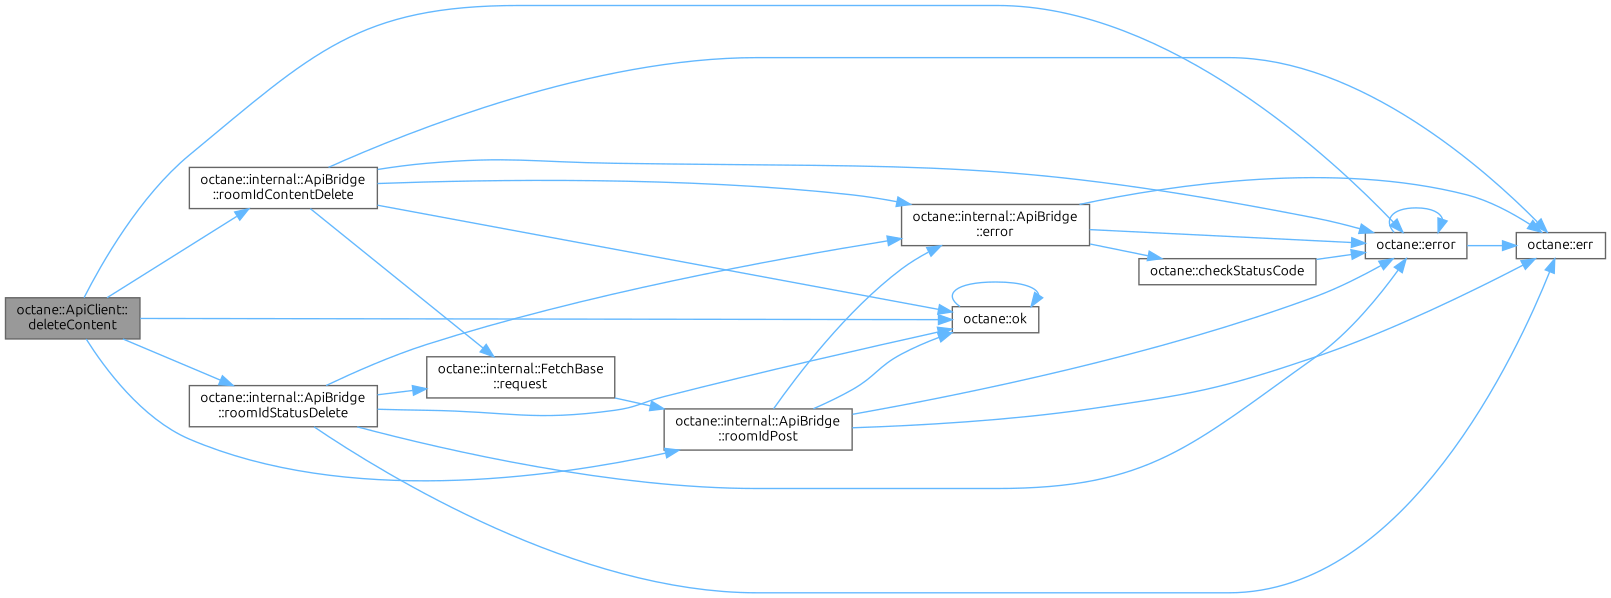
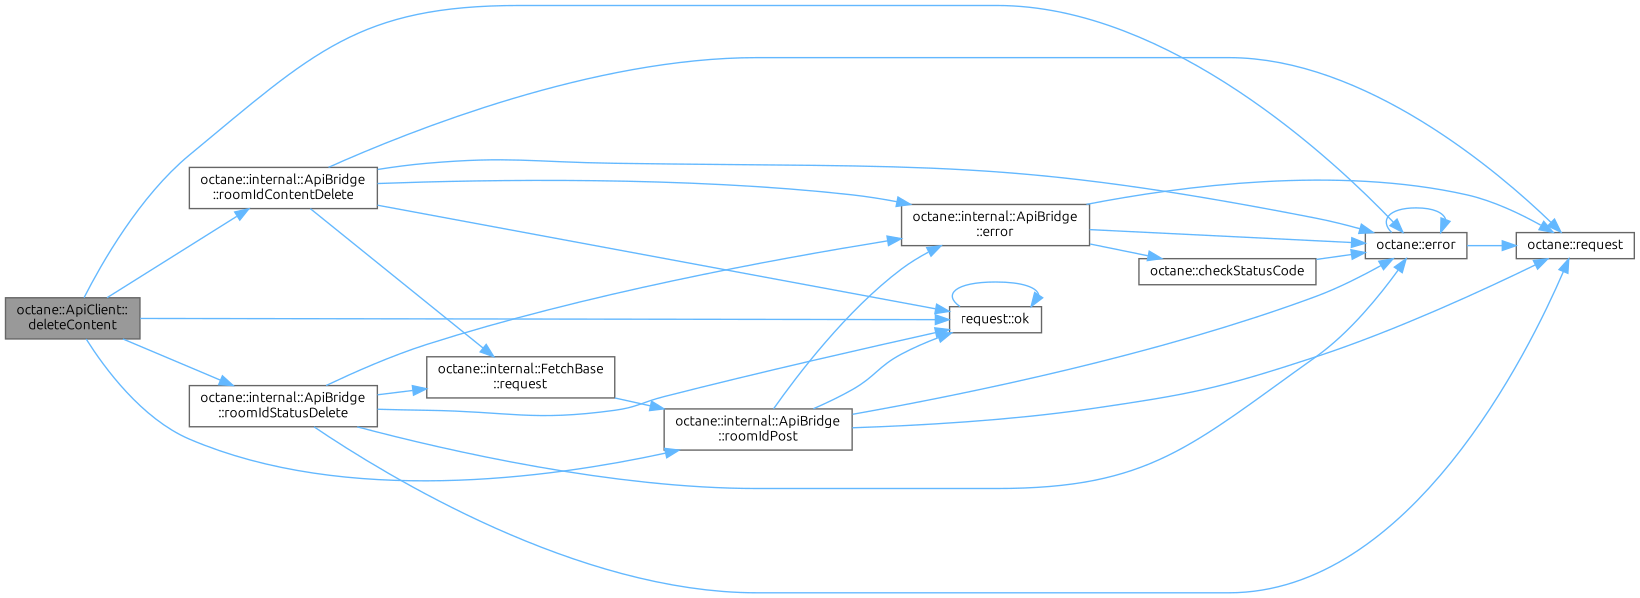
(1561, 246) -> (1575, 246)
(996, 320) -> (996, 320)
